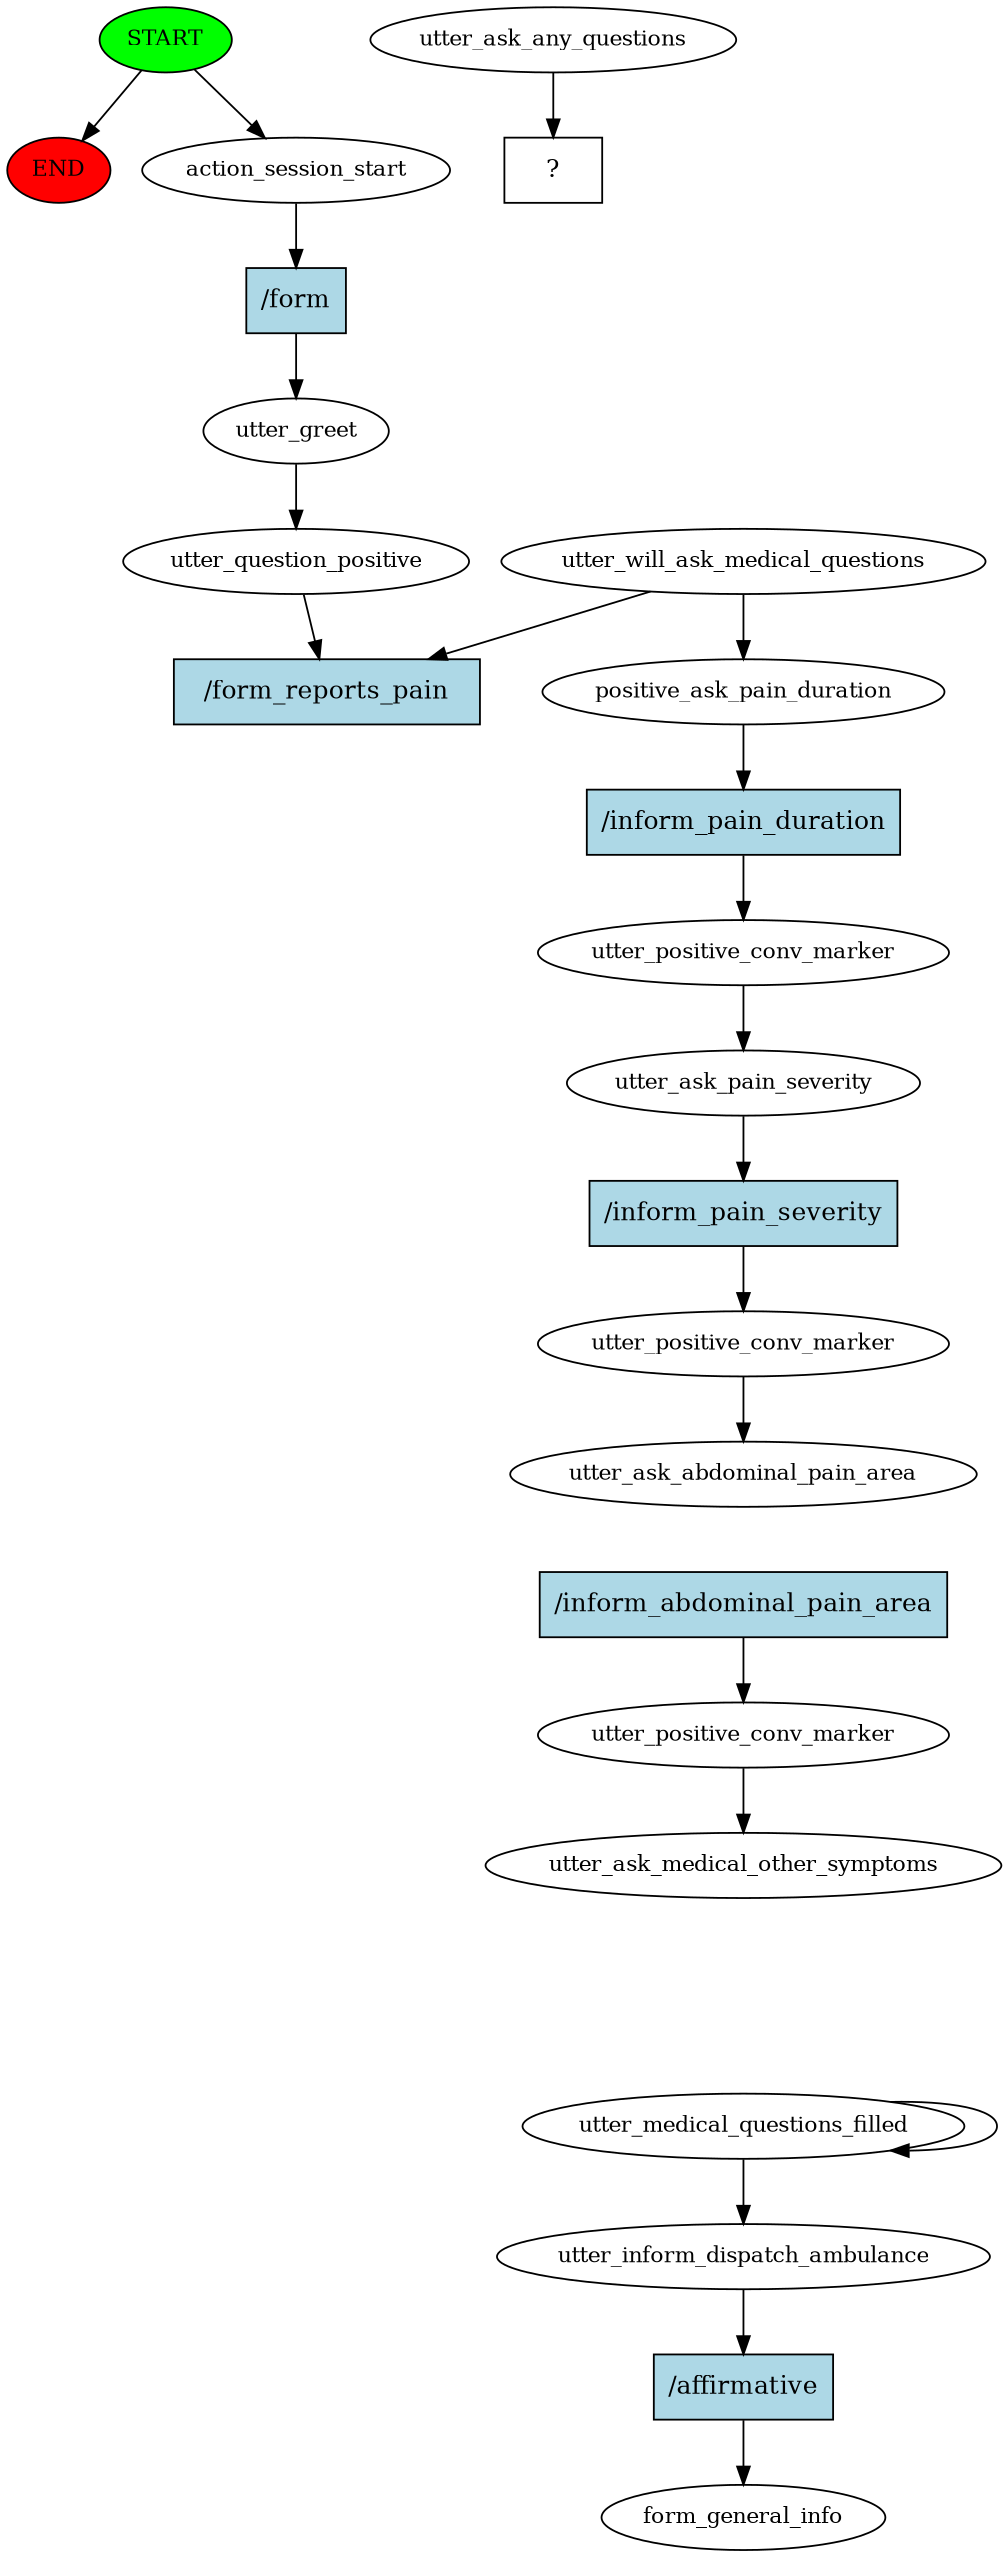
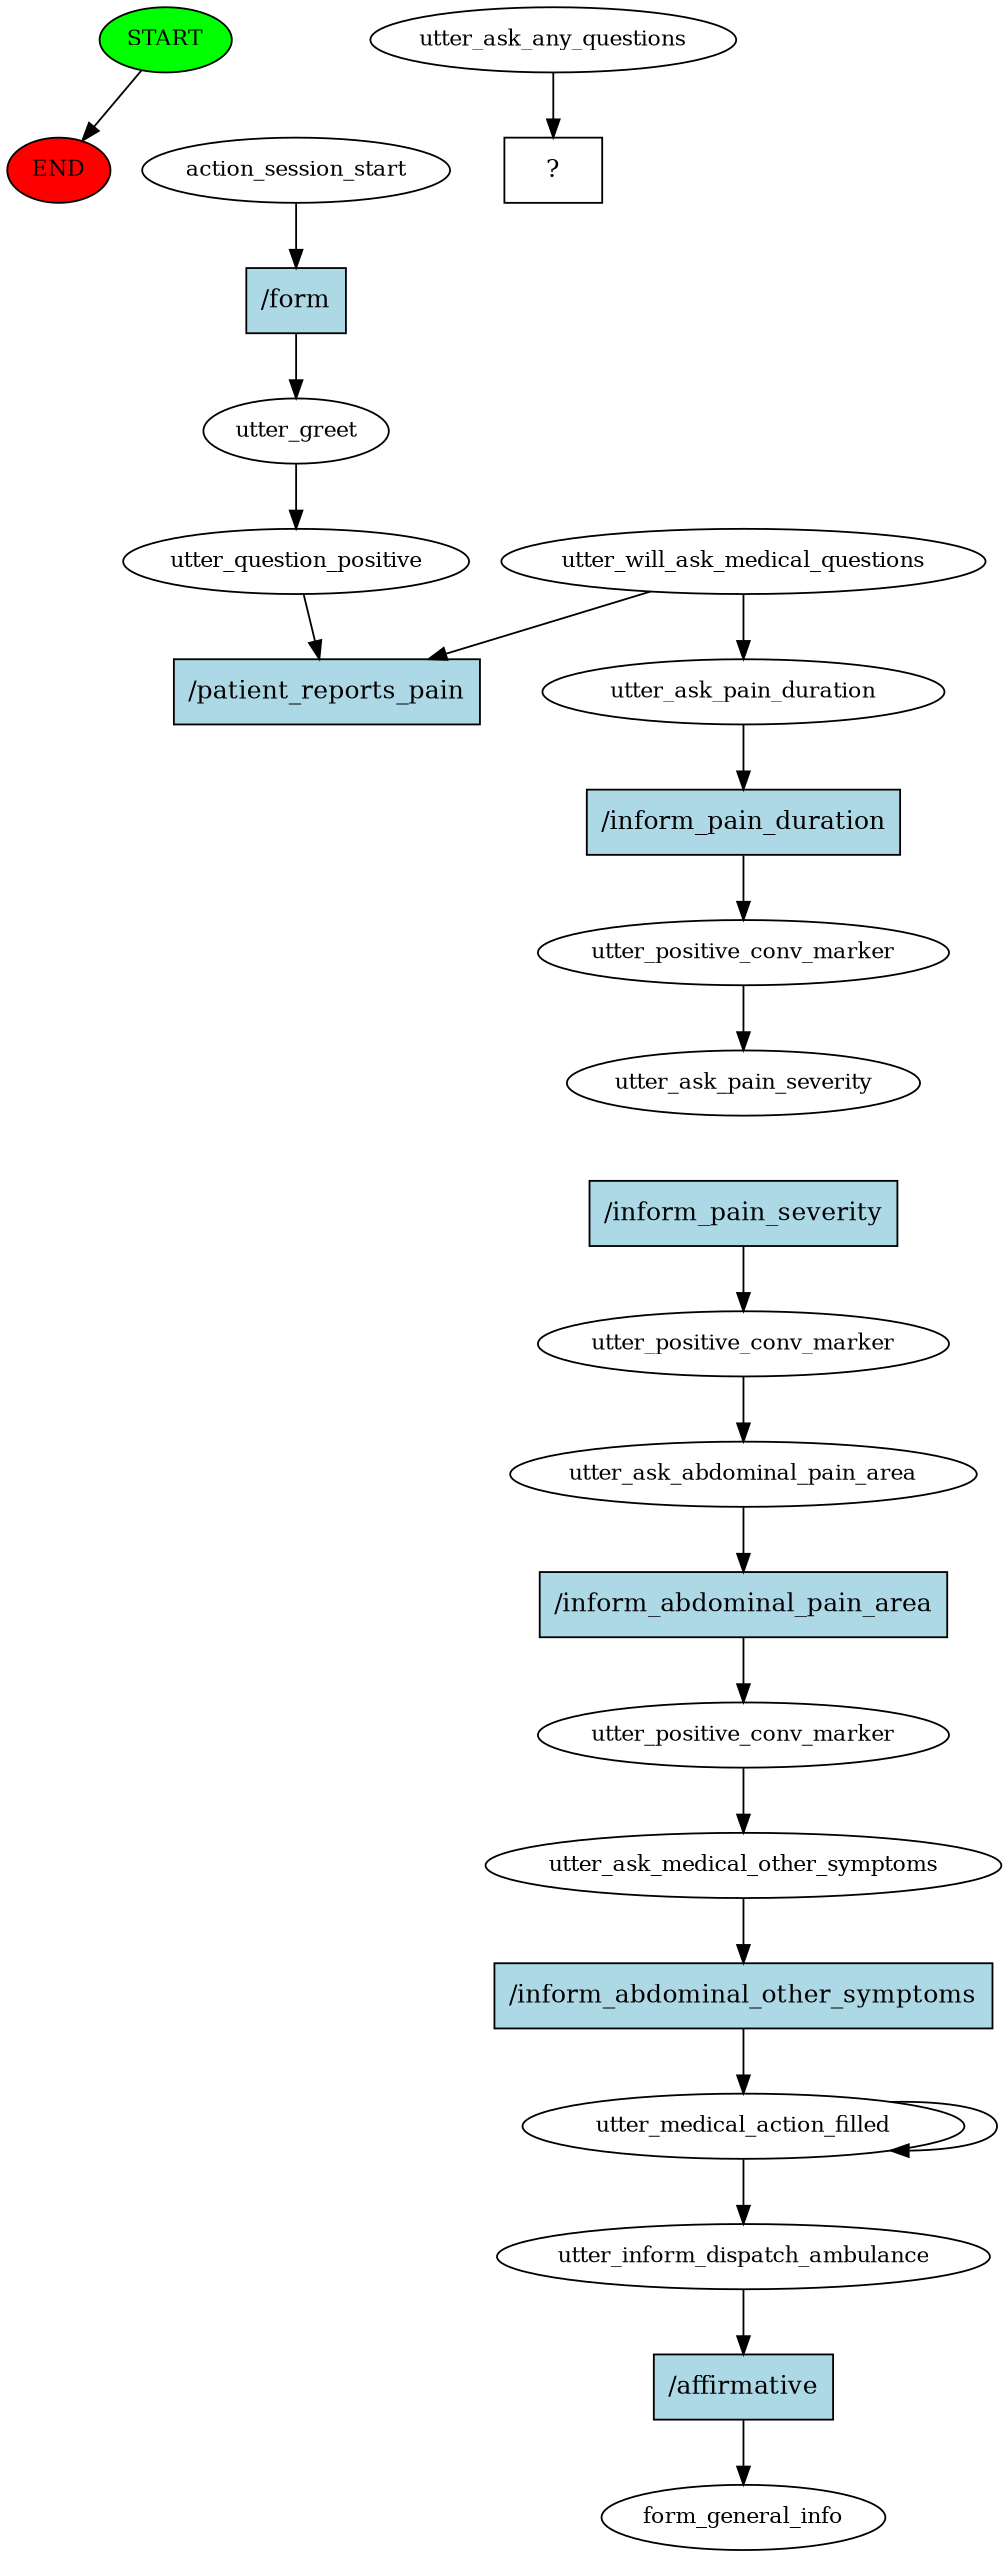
(223, 98) -> none
(327, 692) -> (327, 692)
(743, 692) -> (743, 692)
(743, 1139) -> none
none -> (743, 1531)
none -> (743, 1996)
(743, 2126) -> (743, 2126)
